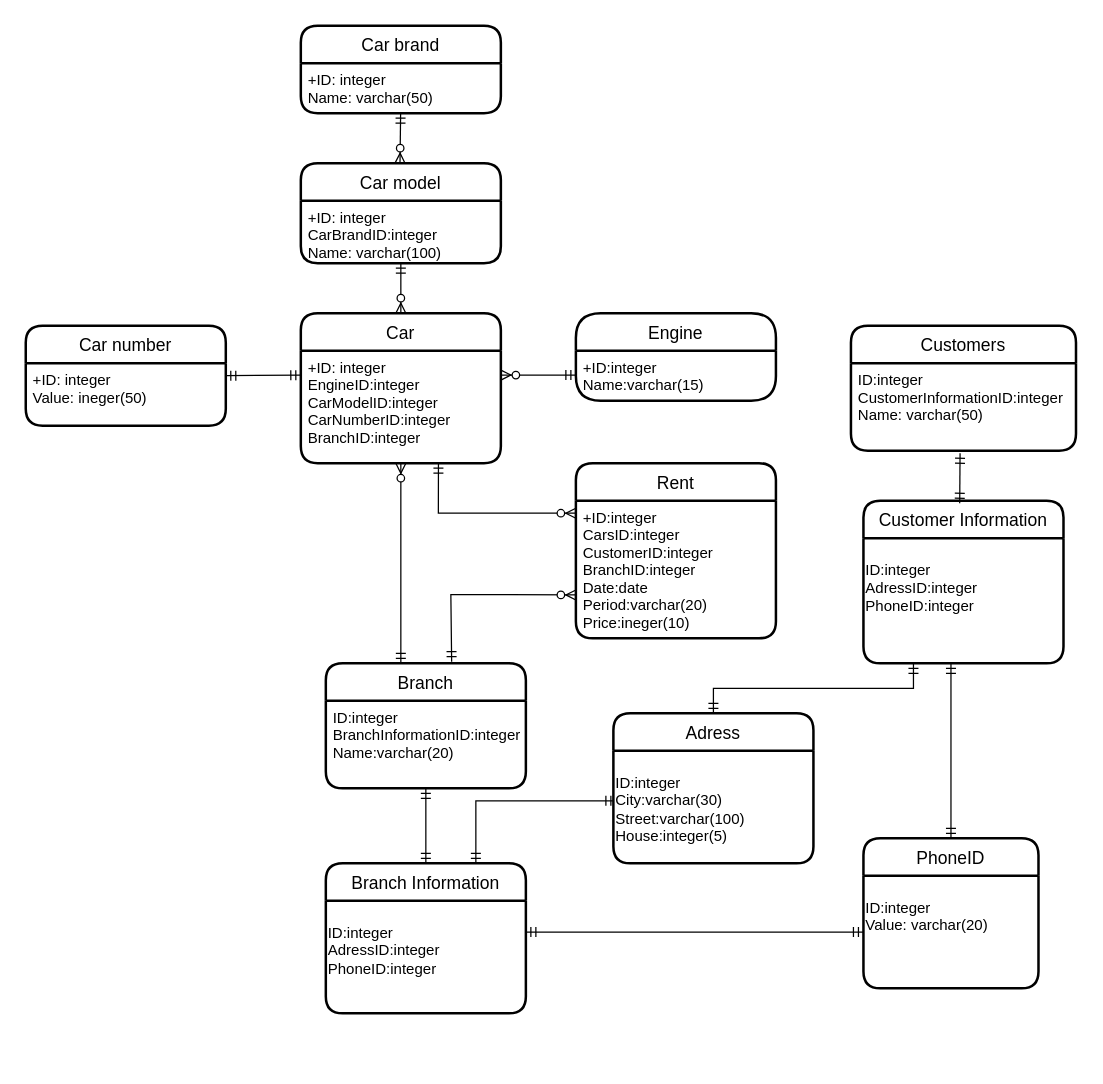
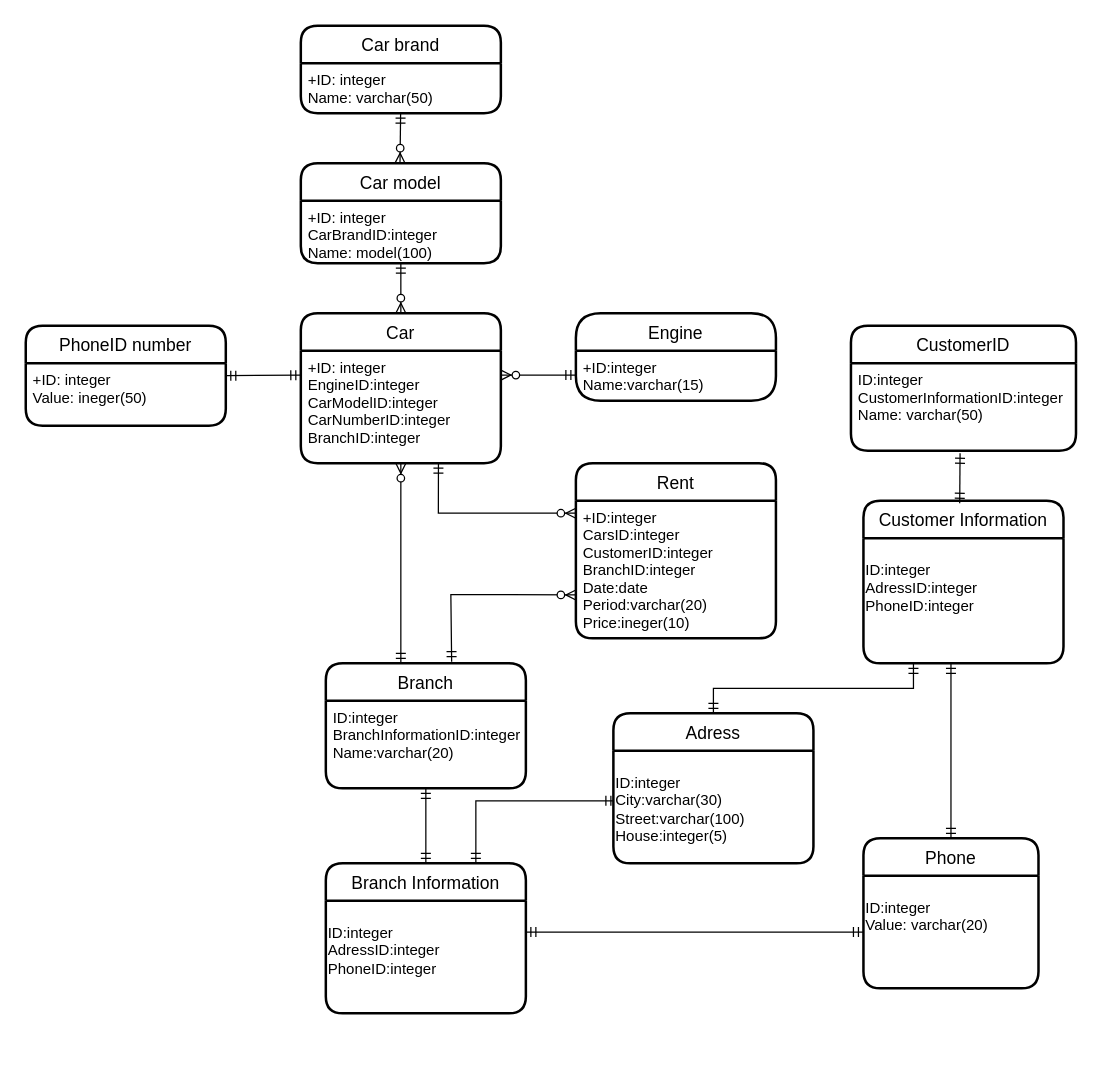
(352, 218) -> (352, 218)
(125, 345) -> (125, 345)
(963, 345) -> (963, 345)
(950, 858) -> (950, 858)
